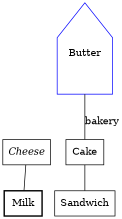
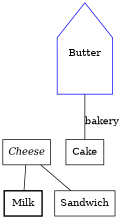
(85, 178) -> (56, 178)
